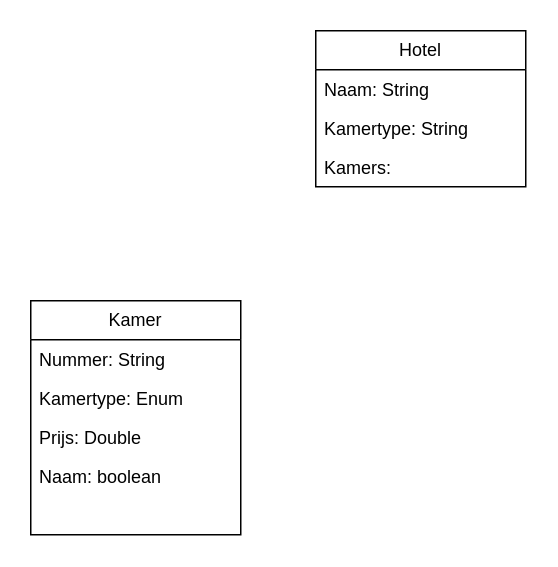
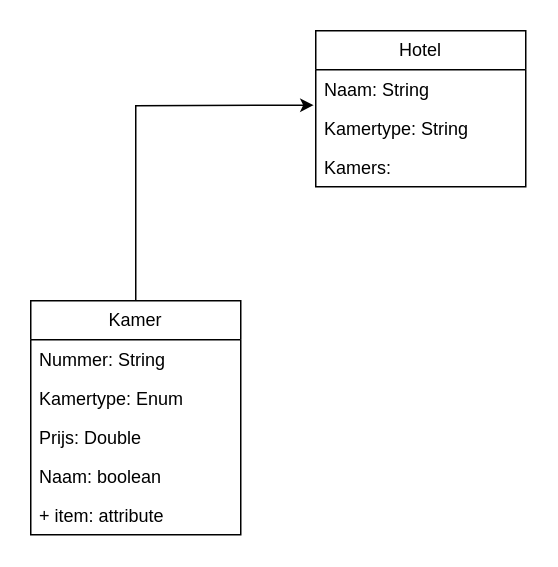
none -> (136, 118)
none -> (106, 515)
